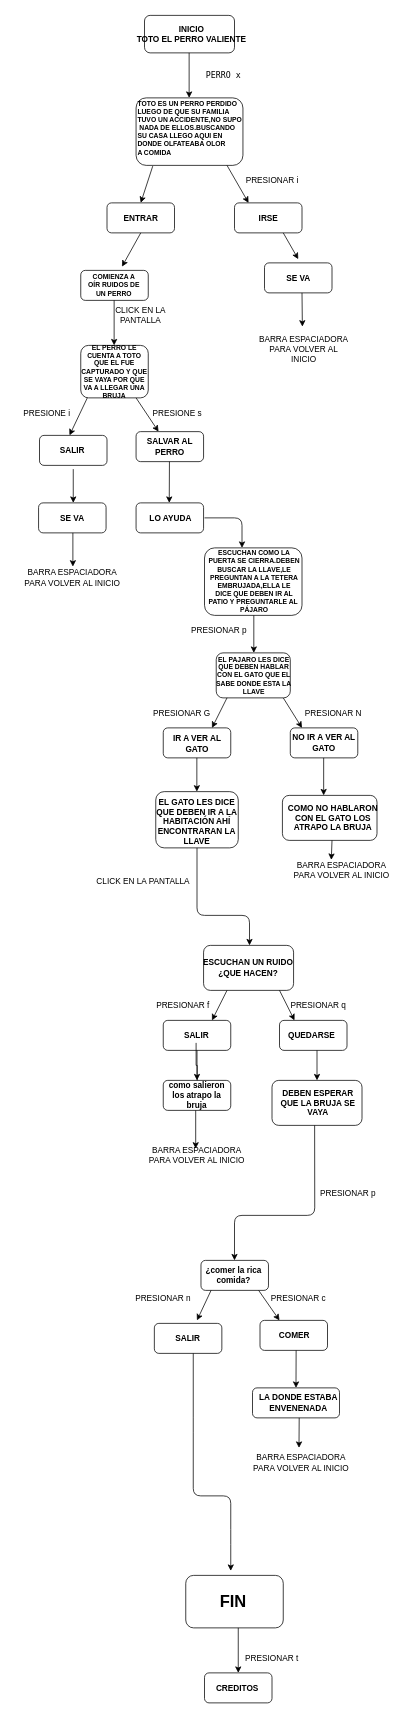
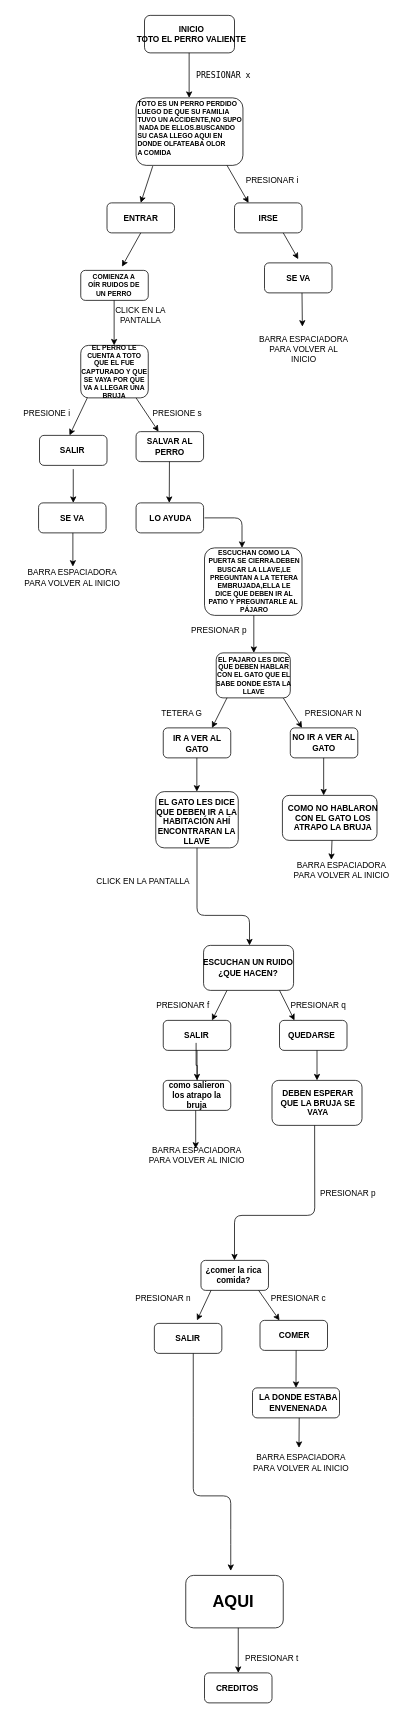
(224, 75) -> (224, 75)
(182, 713) -> (182, 713)
(233, 1602) -> (233, 1602)
